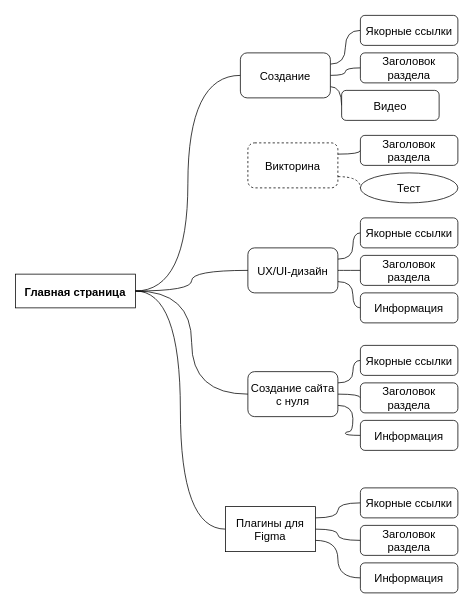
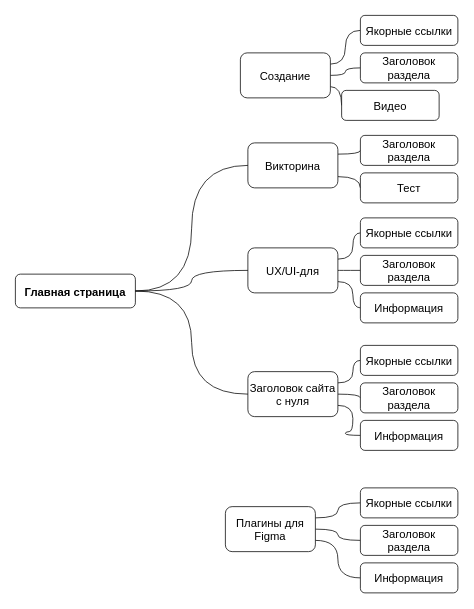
(293, 165) -> (293, 165)
(188, 176) -> none
(351, 178) -> (351, 178)
(409, 188) -> (409, 188)
none -> (192, 218)
(293, 270) -> (293, 270)
(75, 291) -> (75, 291)
(293, 394) -> (293, 394)
(180, 414) -> none
(270, 529) -> (270, 529)
